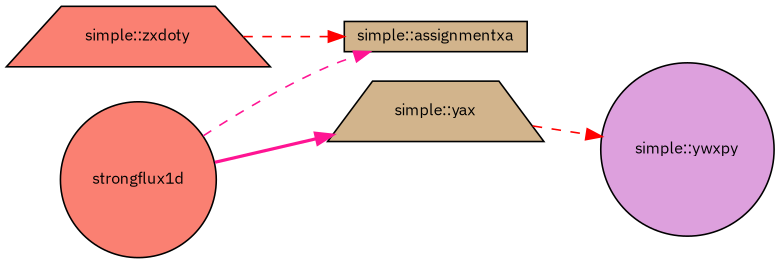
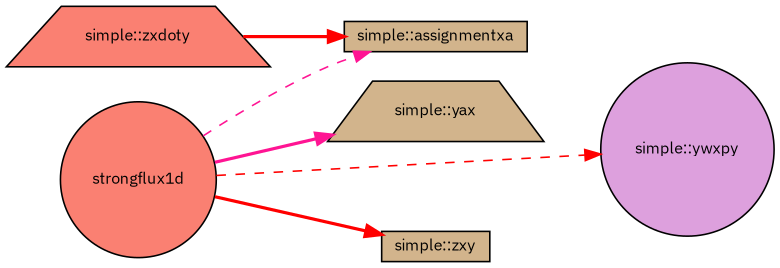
(286, 37) -> (286, 37)
(559, 130) -> (401, 165)
none -> (436, 246)
